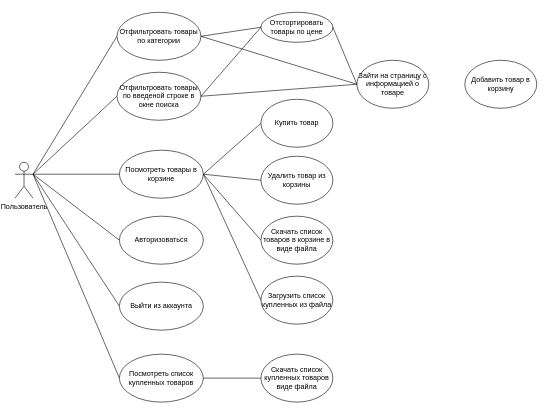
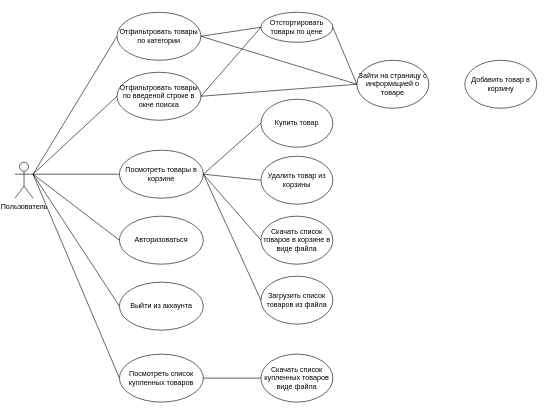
(297, 300) -> (297, 300)
